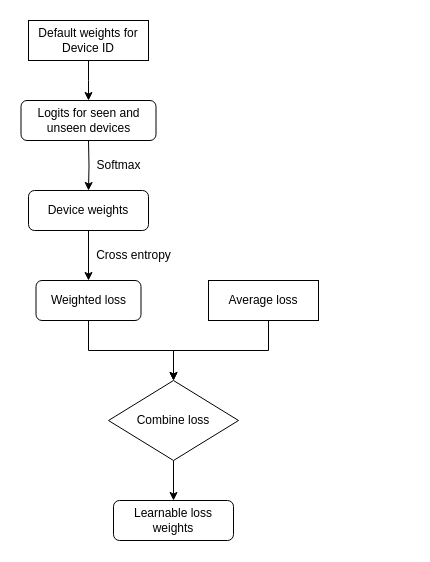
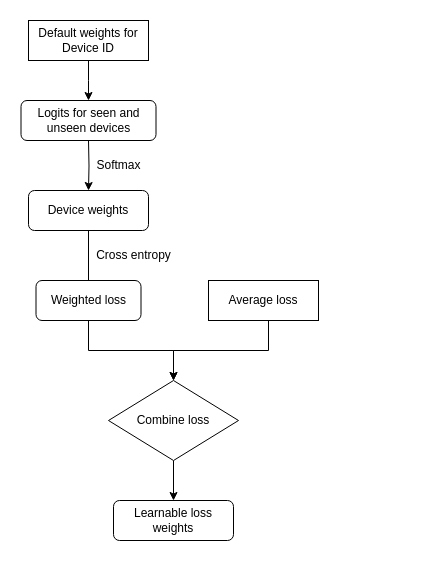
(89, 272) -> (89, 275)
